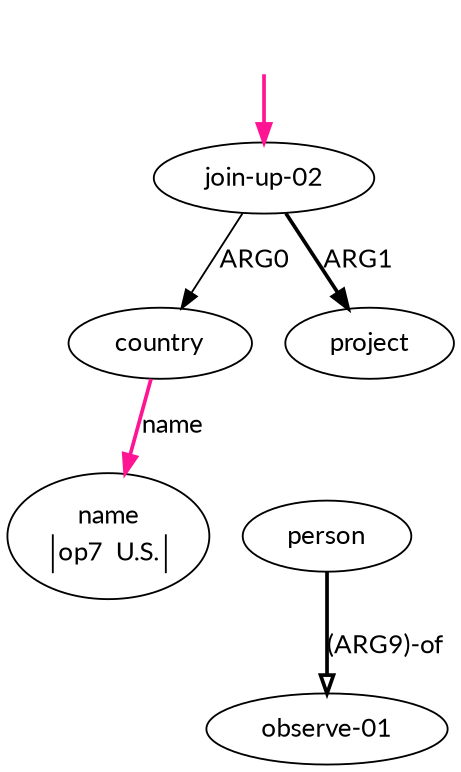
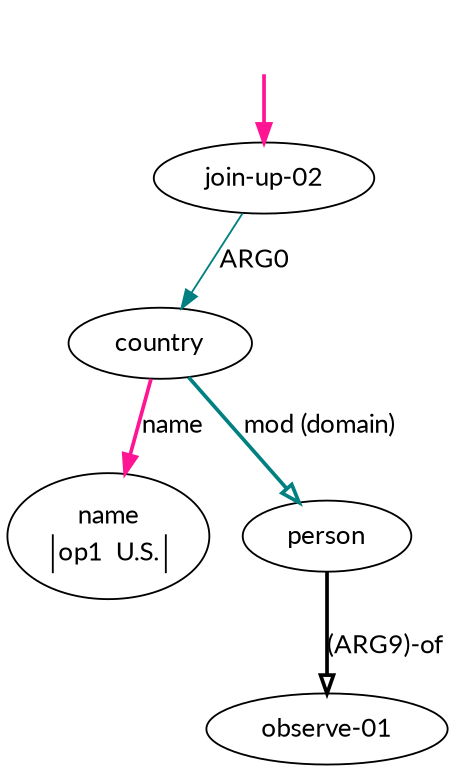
(217, 253) -> (217, 253)
(370, 343) -> none
none -> (238, 433)
(82, 553) -> (82, 553)
